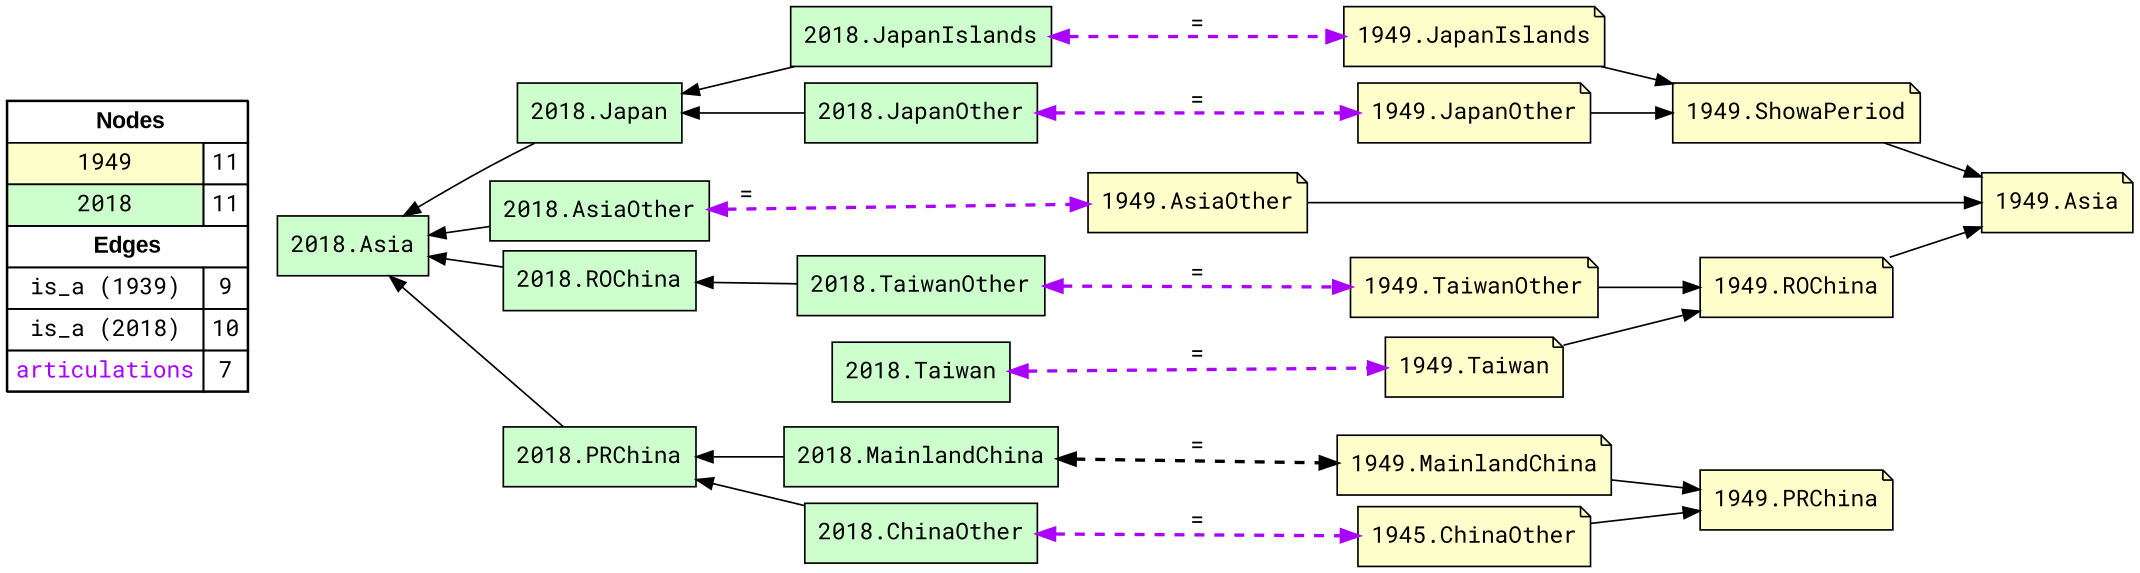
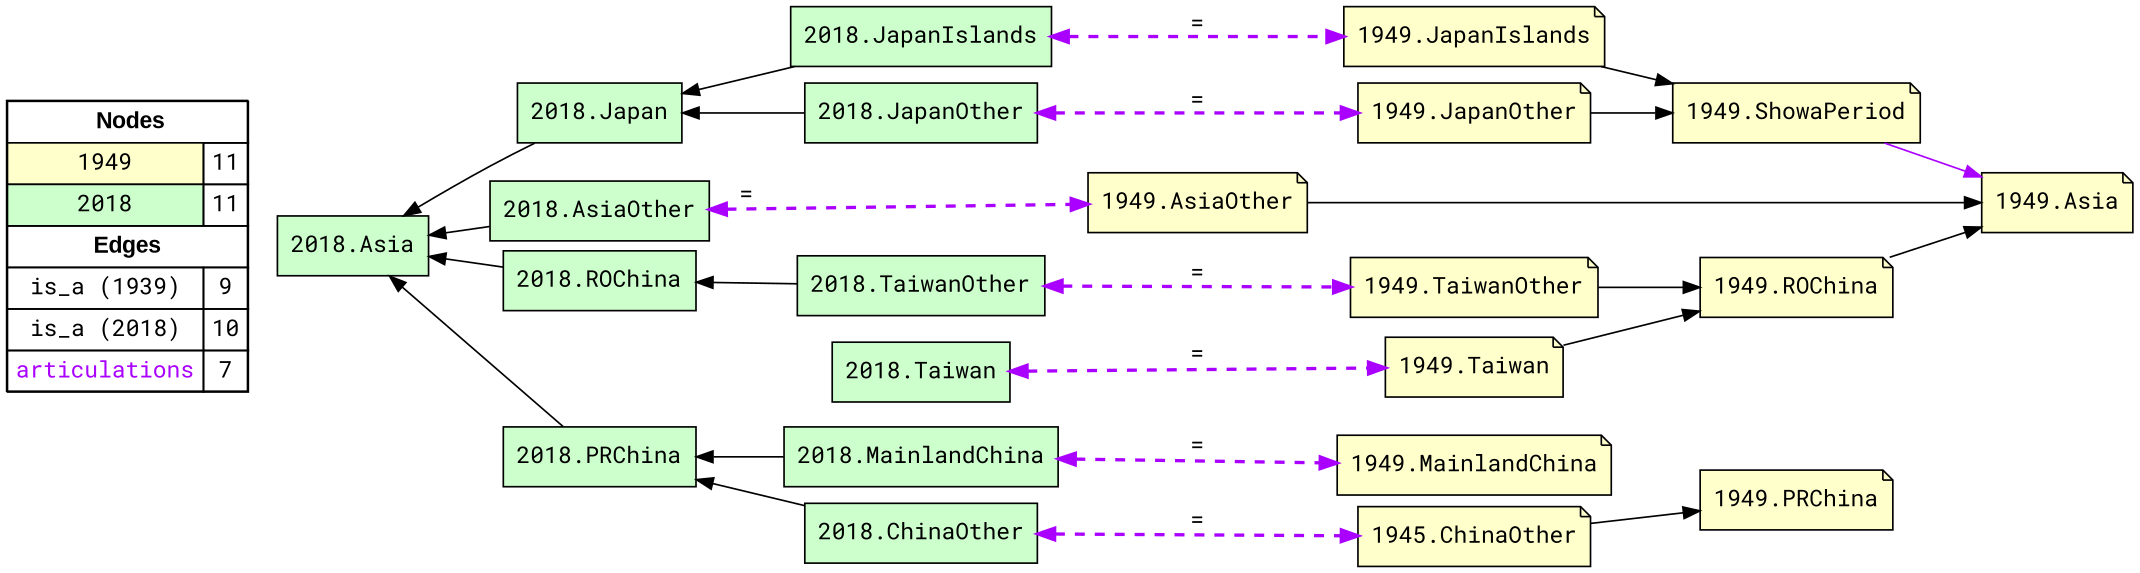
(1925, 157) -> (1925, 157)
(1198, 461) -> (1198, 461)
(1647, 484) -> none
